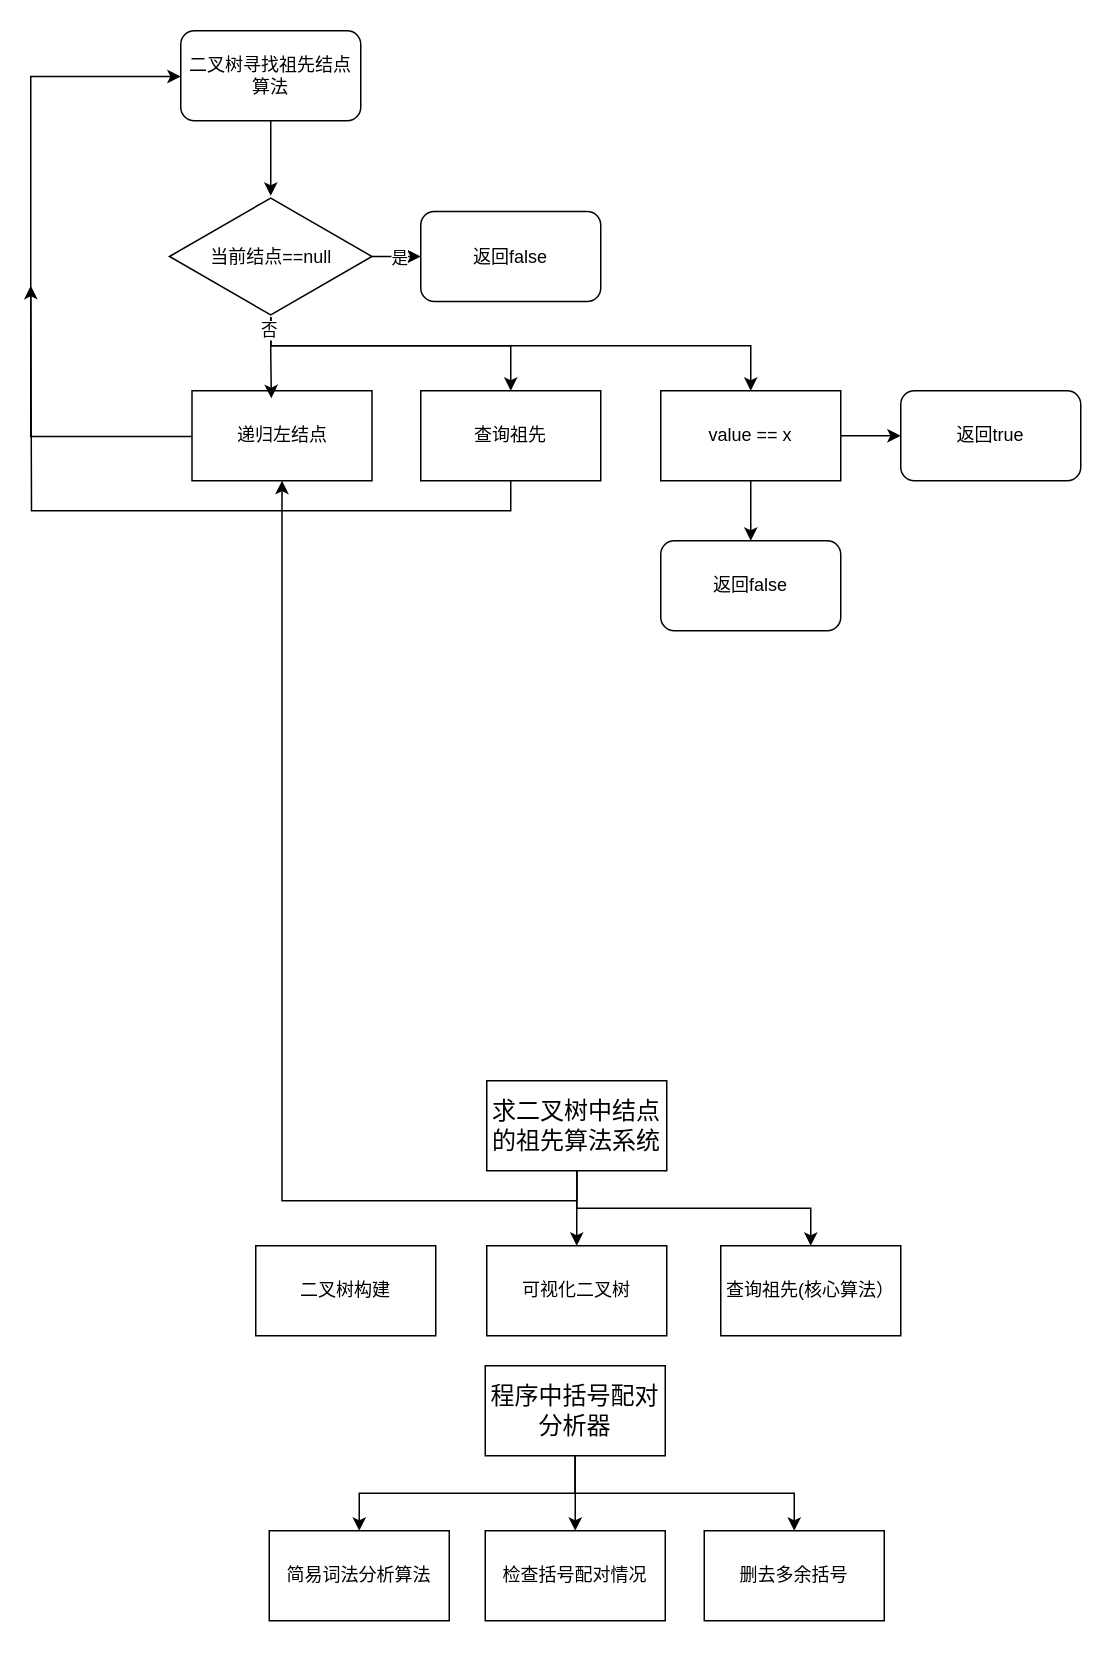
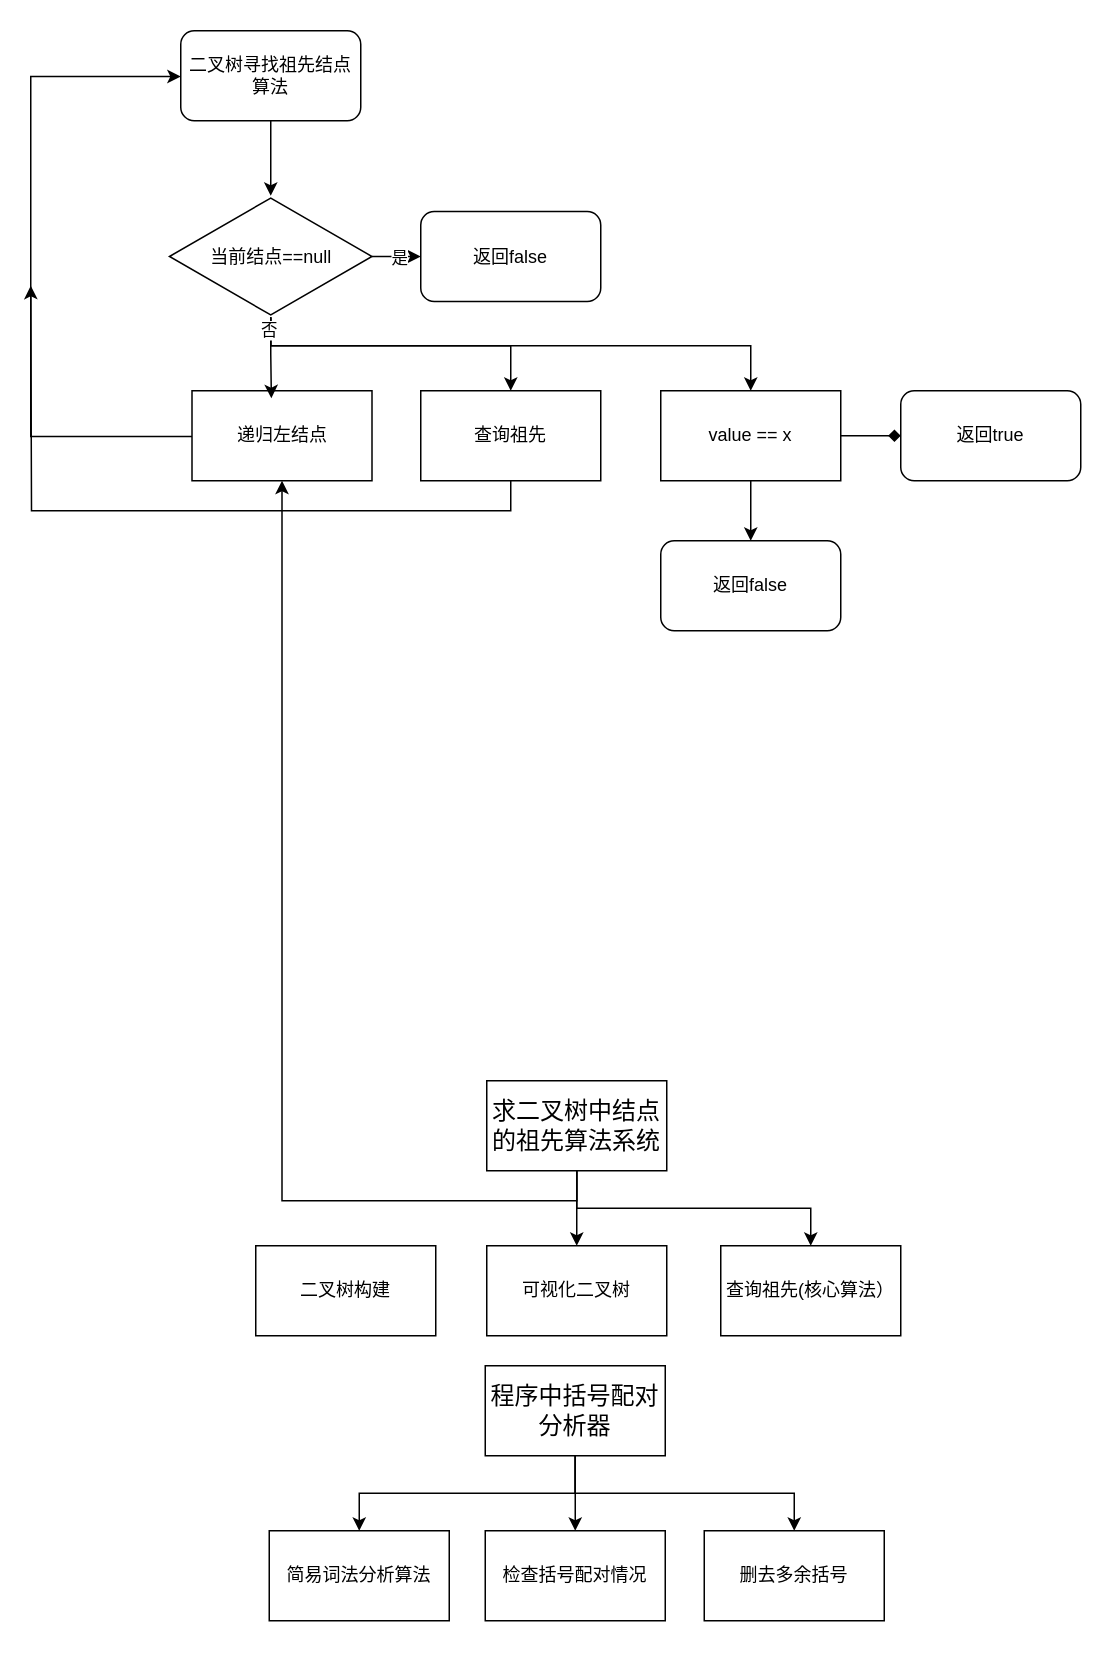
(889, 436) -> (888, 436)
